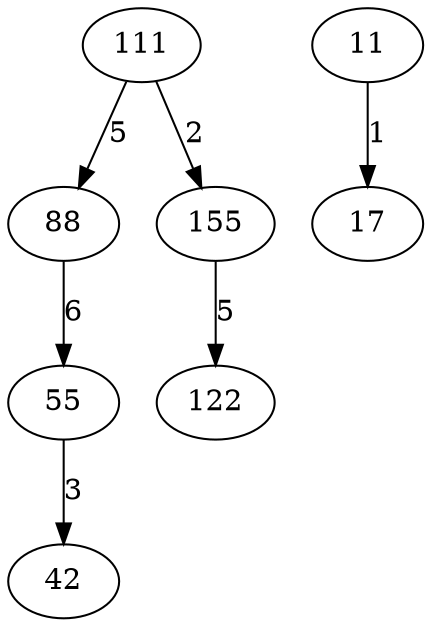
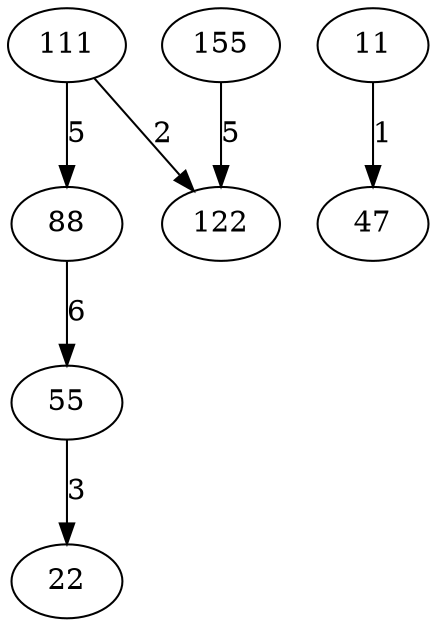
(175, 125) -> (137, 127)
(368, 224) -> (373, 224)
(64, 581) -> (67, 581)
